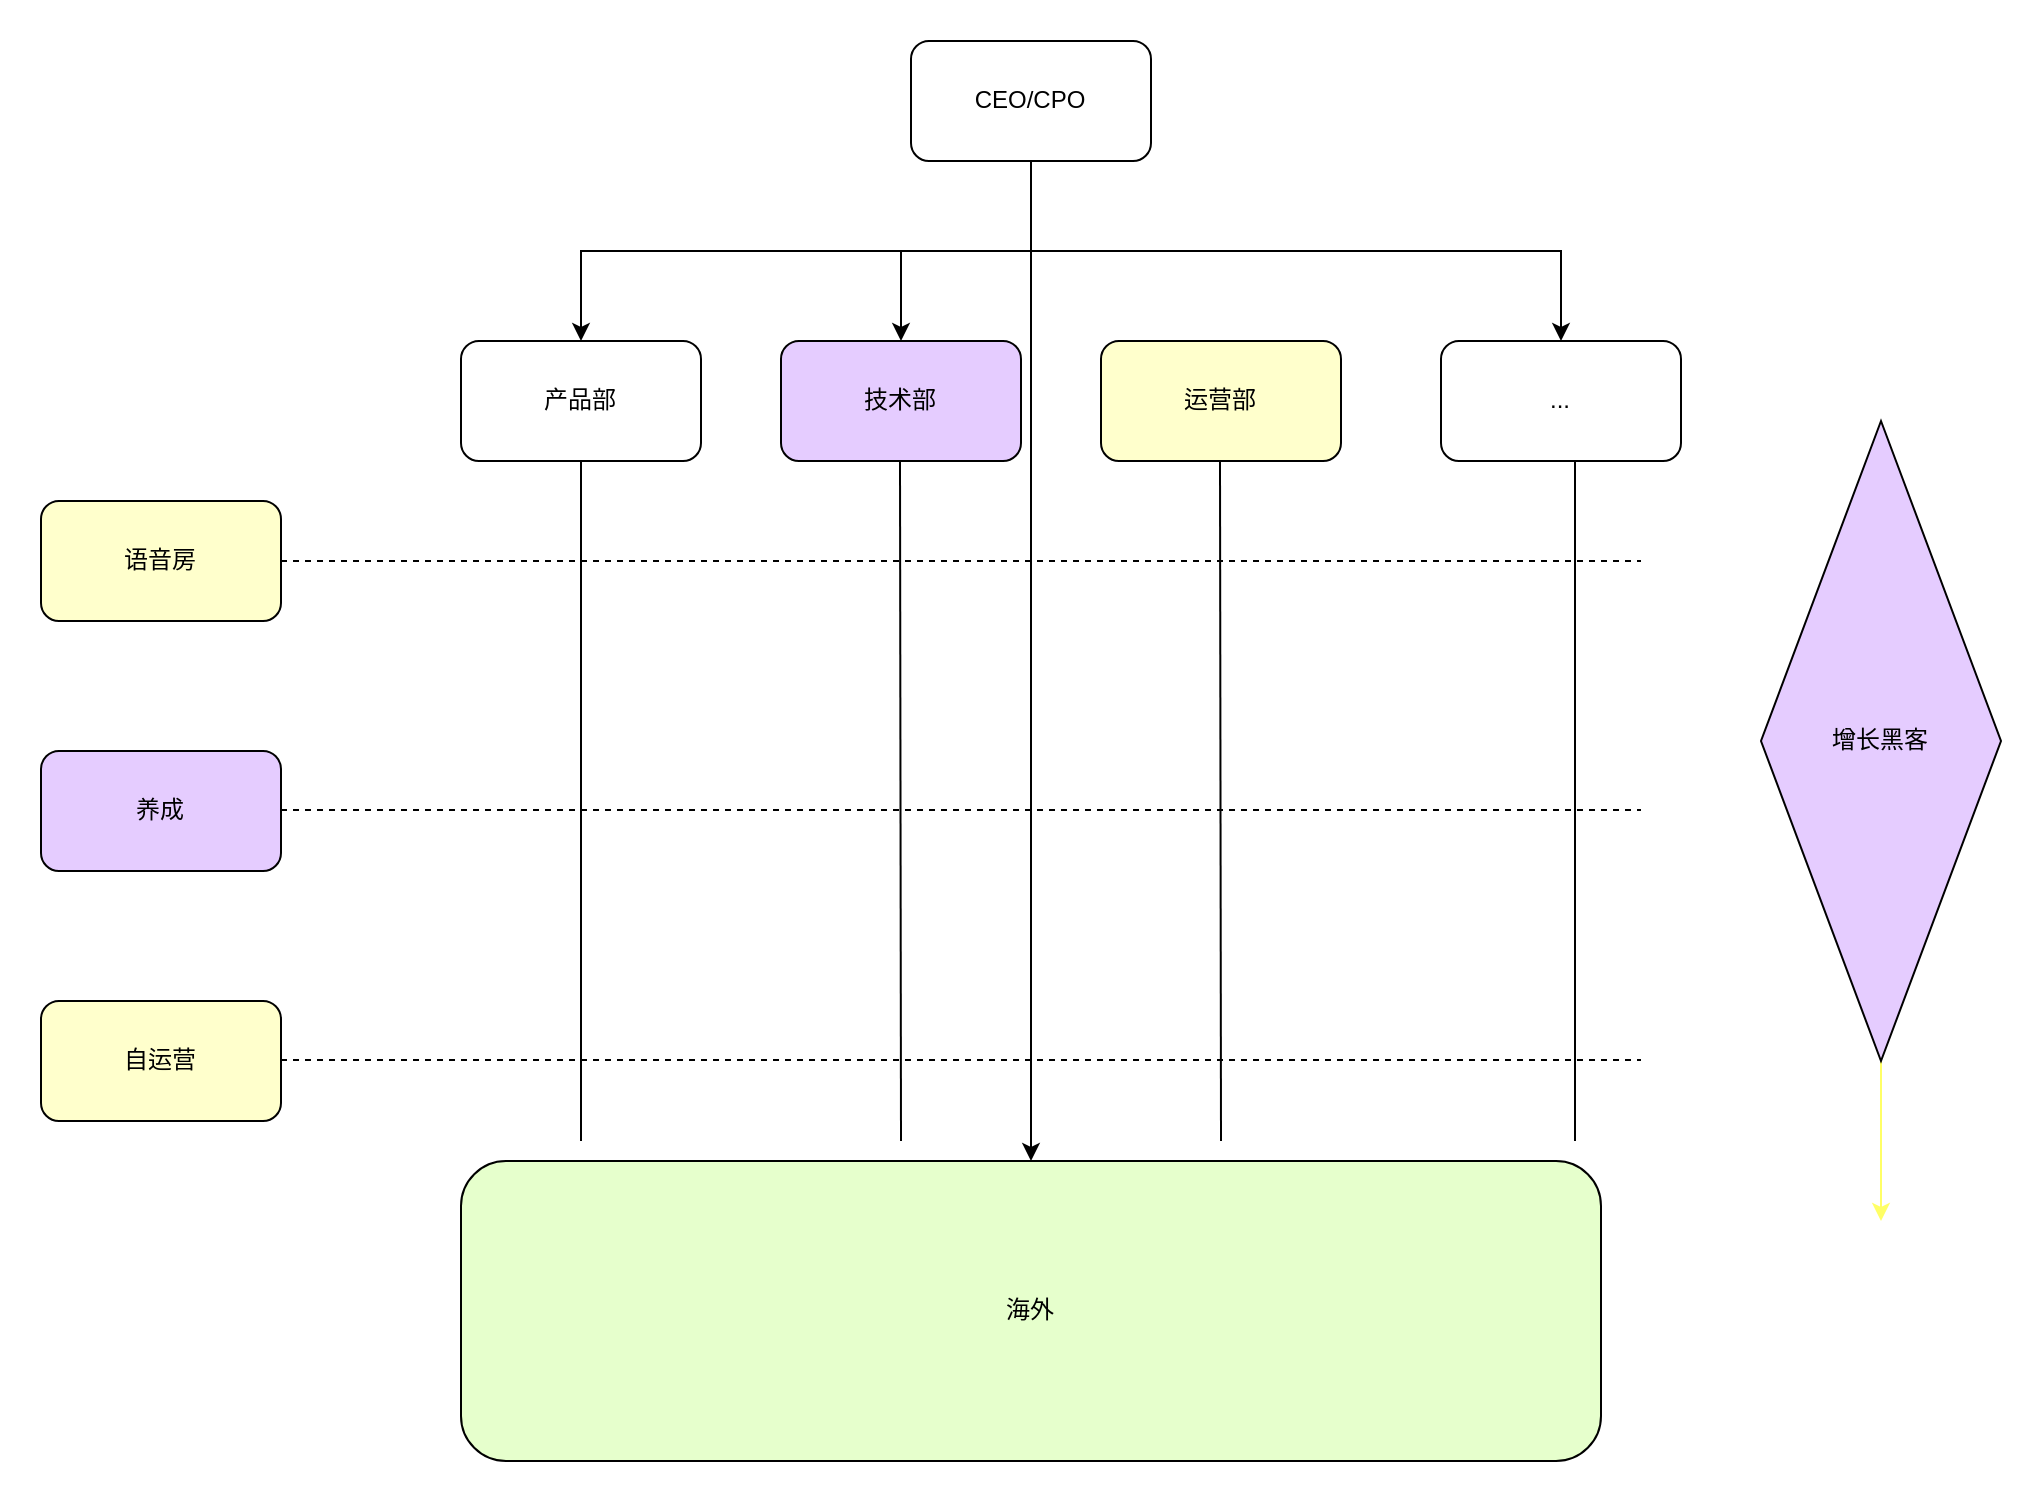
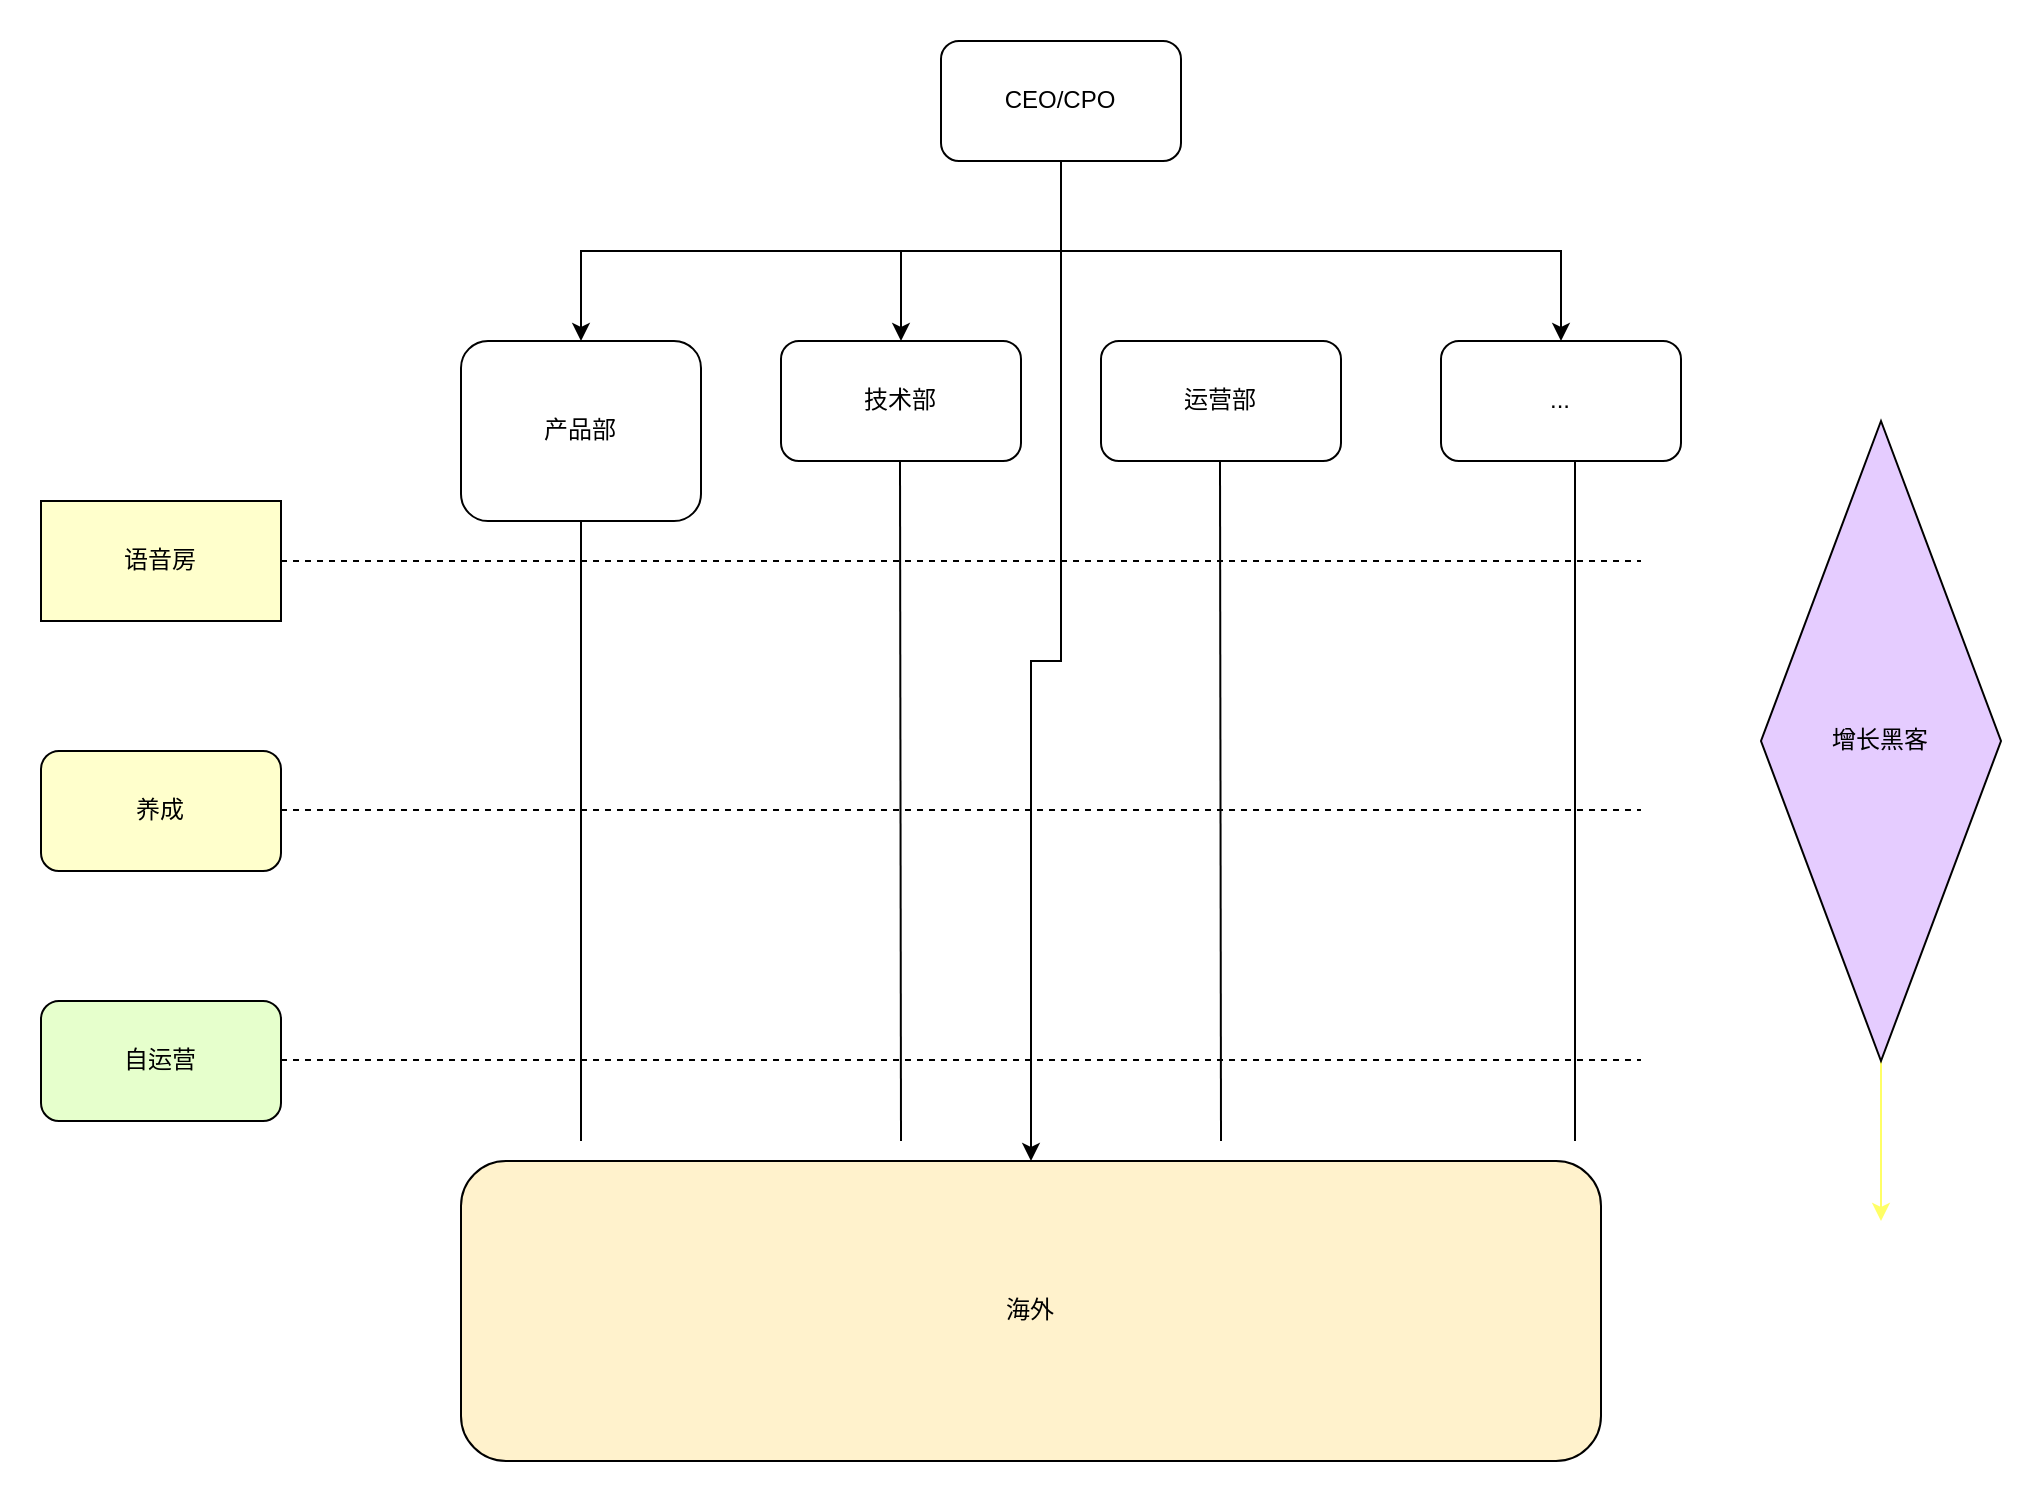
(1031, 101) -> (1061, 101)
(581, 401) -> (581, 431)
(901, 401) -> (901, 401)
(1221, 401) -> (1221, 401)
(161, 561) -> (161, 561)
(161, 811) -> (161, 811)
(161, 1061) -> (161, 1061)
(1031, 1311) -> (1031, 1311)
